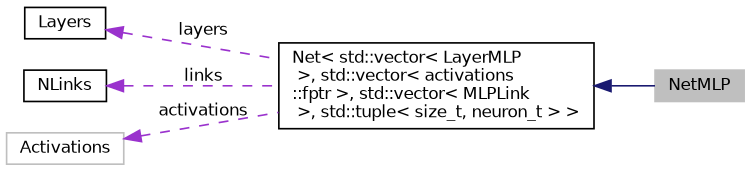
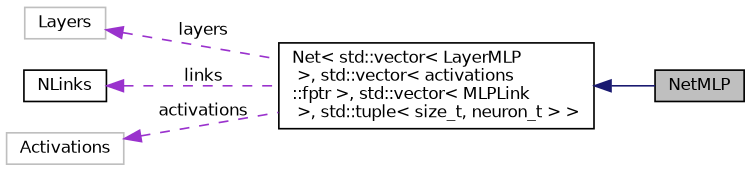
(65, 23) -> (65, 23)
(700, 86) -> (700, 86)
